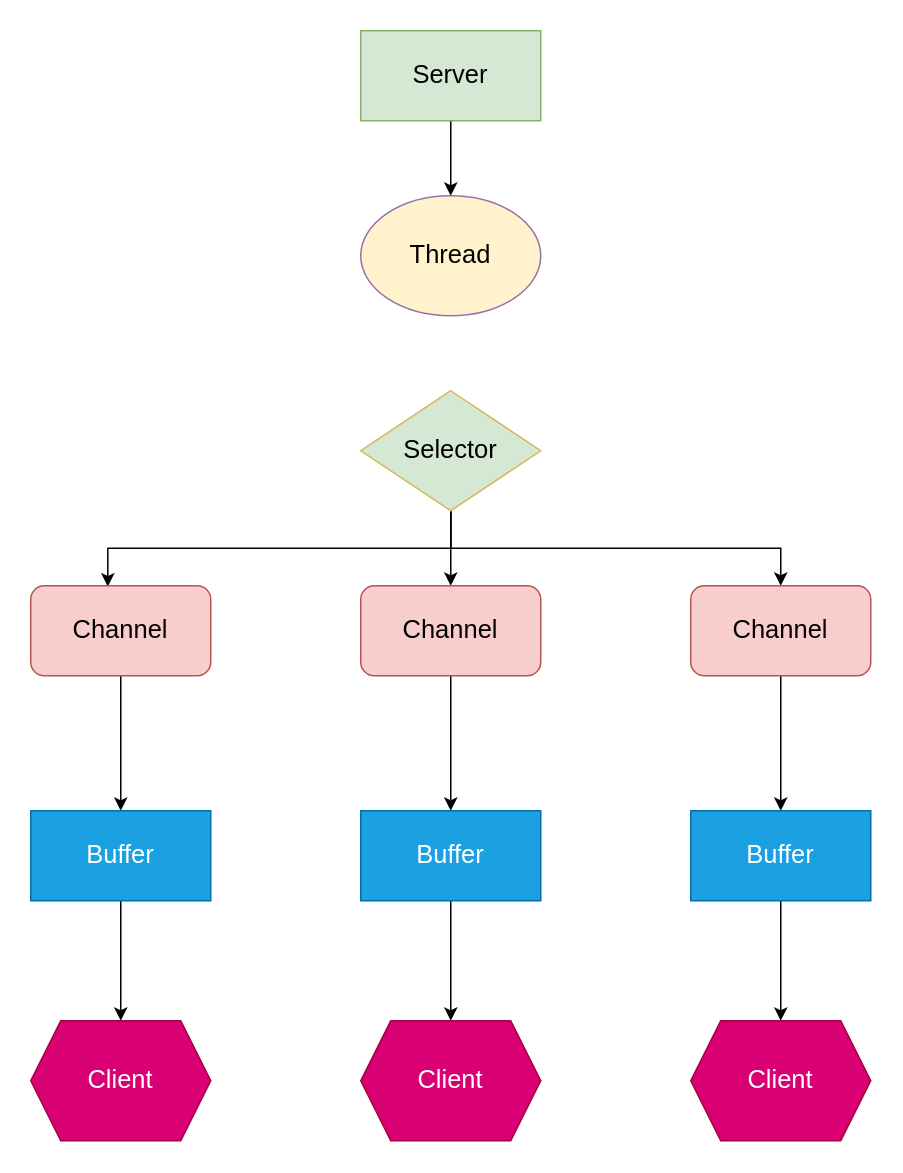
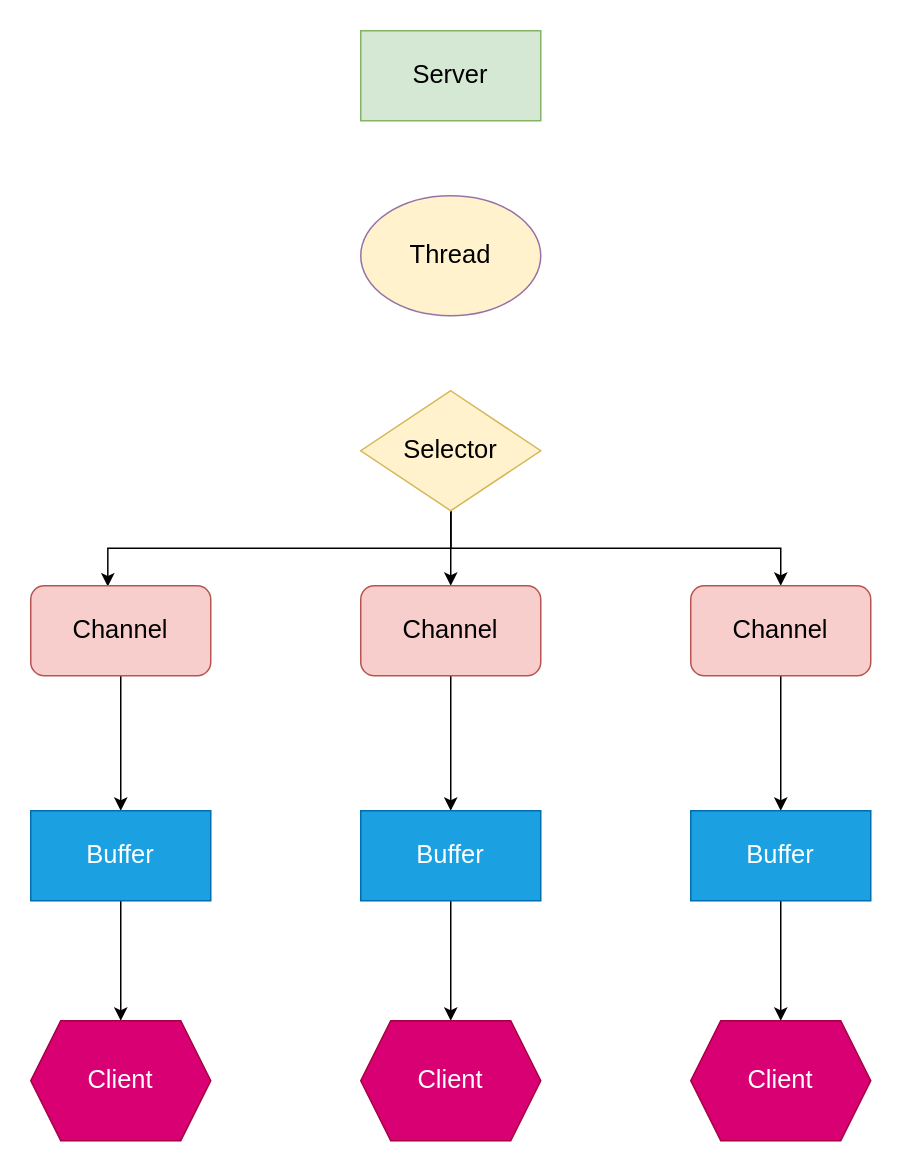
(451, 153) -> none
(451, 451) -> (451, 451)
